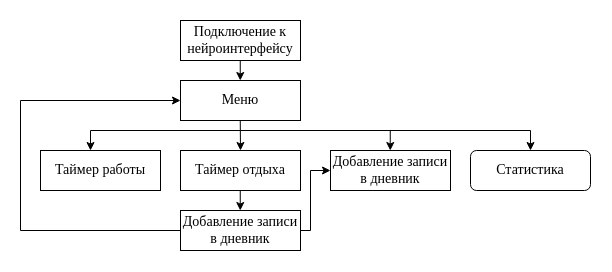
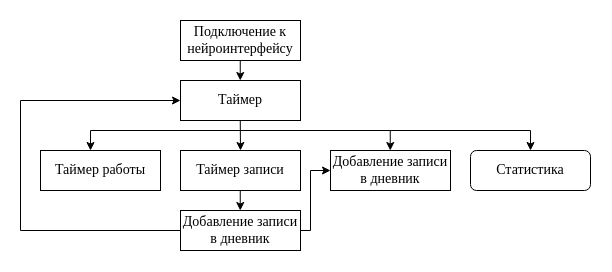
(241, 101) -> (241, 101)
(241, 171) -> (241, 171)
